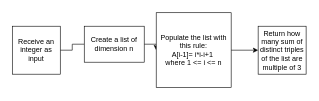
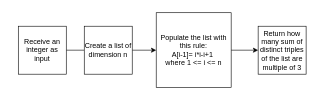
(114, 44) -> (108, 50)
(36, 50) -> (42, 50)
